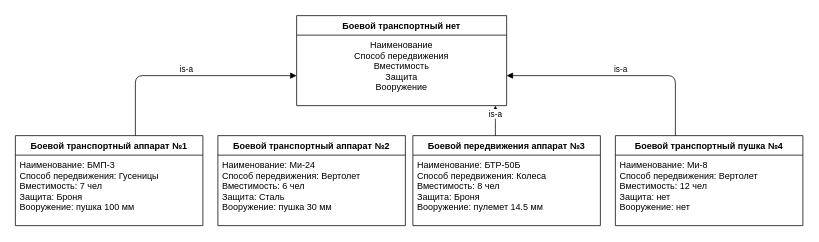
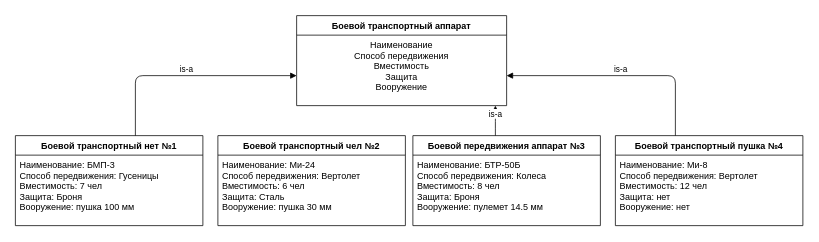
(401, 26) -> (401, 26)
(109, 146) -> (109, 146)
(311, 146) -> (311, 146)
